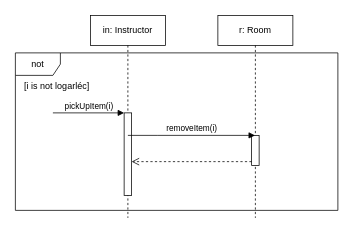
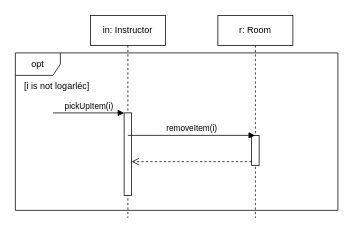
(38, 64) -> (38, 64)
